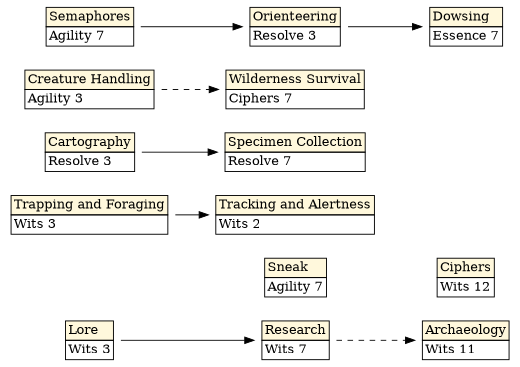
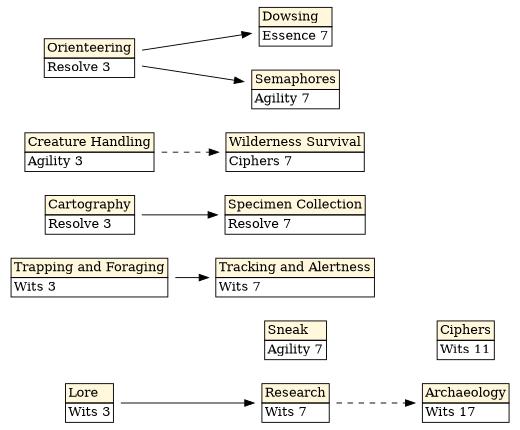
(187, 27) -> (188, 73)
(240, 224) -> (240, 287)
(465, 287) -> (465, 350)
(451, 350) -> (451, 412)
